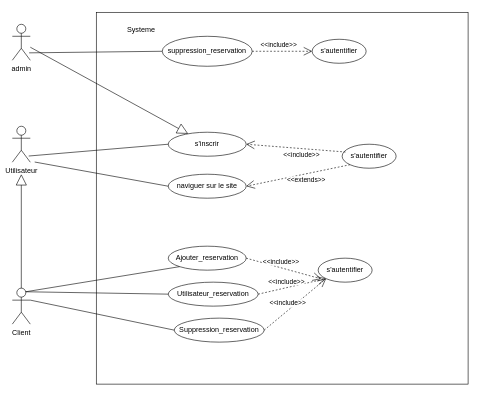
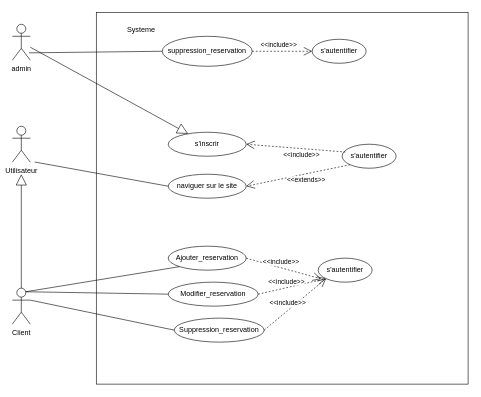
(98, 150) -> none
(213, 294) -> (213, 294)
